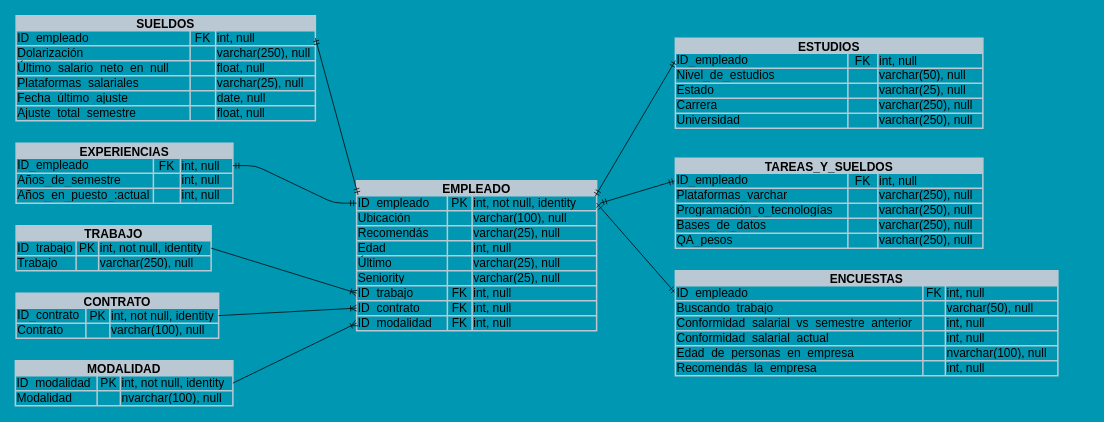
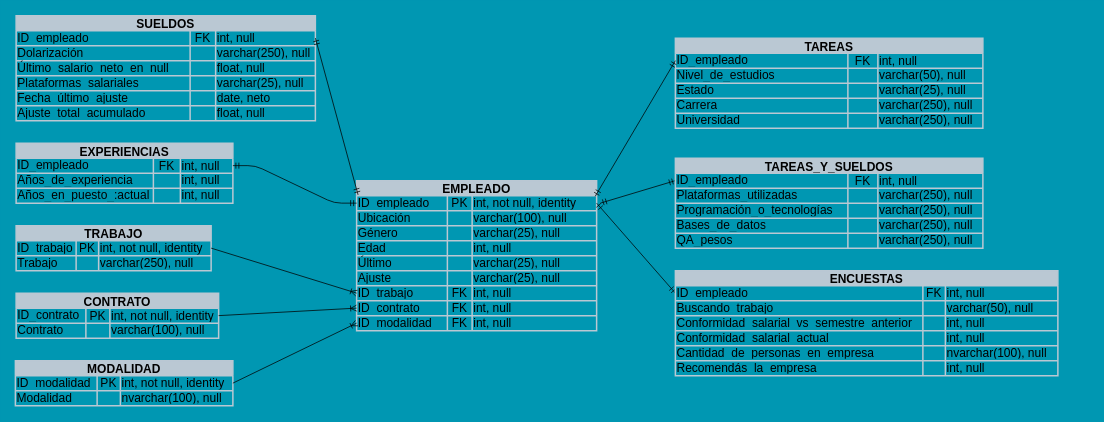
(829, 46) -> (829, 46)
(244, 96) -> (248, 96)
(87, 111) -> (88, 111)
(71, 178) -> (78, 178)
(739, 193) -> (745, 193)
(392, 231) -> (378, 231)
(385, 276) -> (378, 276)
(768, 351) -> (779, 351)
